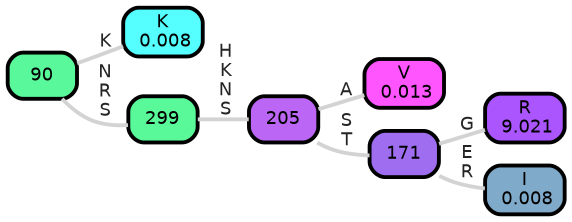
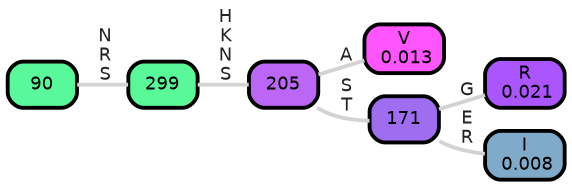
(163, 32) -> none
(525, 118) -> (525, 83)
